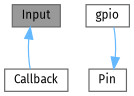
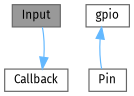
(115, 42) -> (100, 54)
(29, 54) -> (44, 42)
